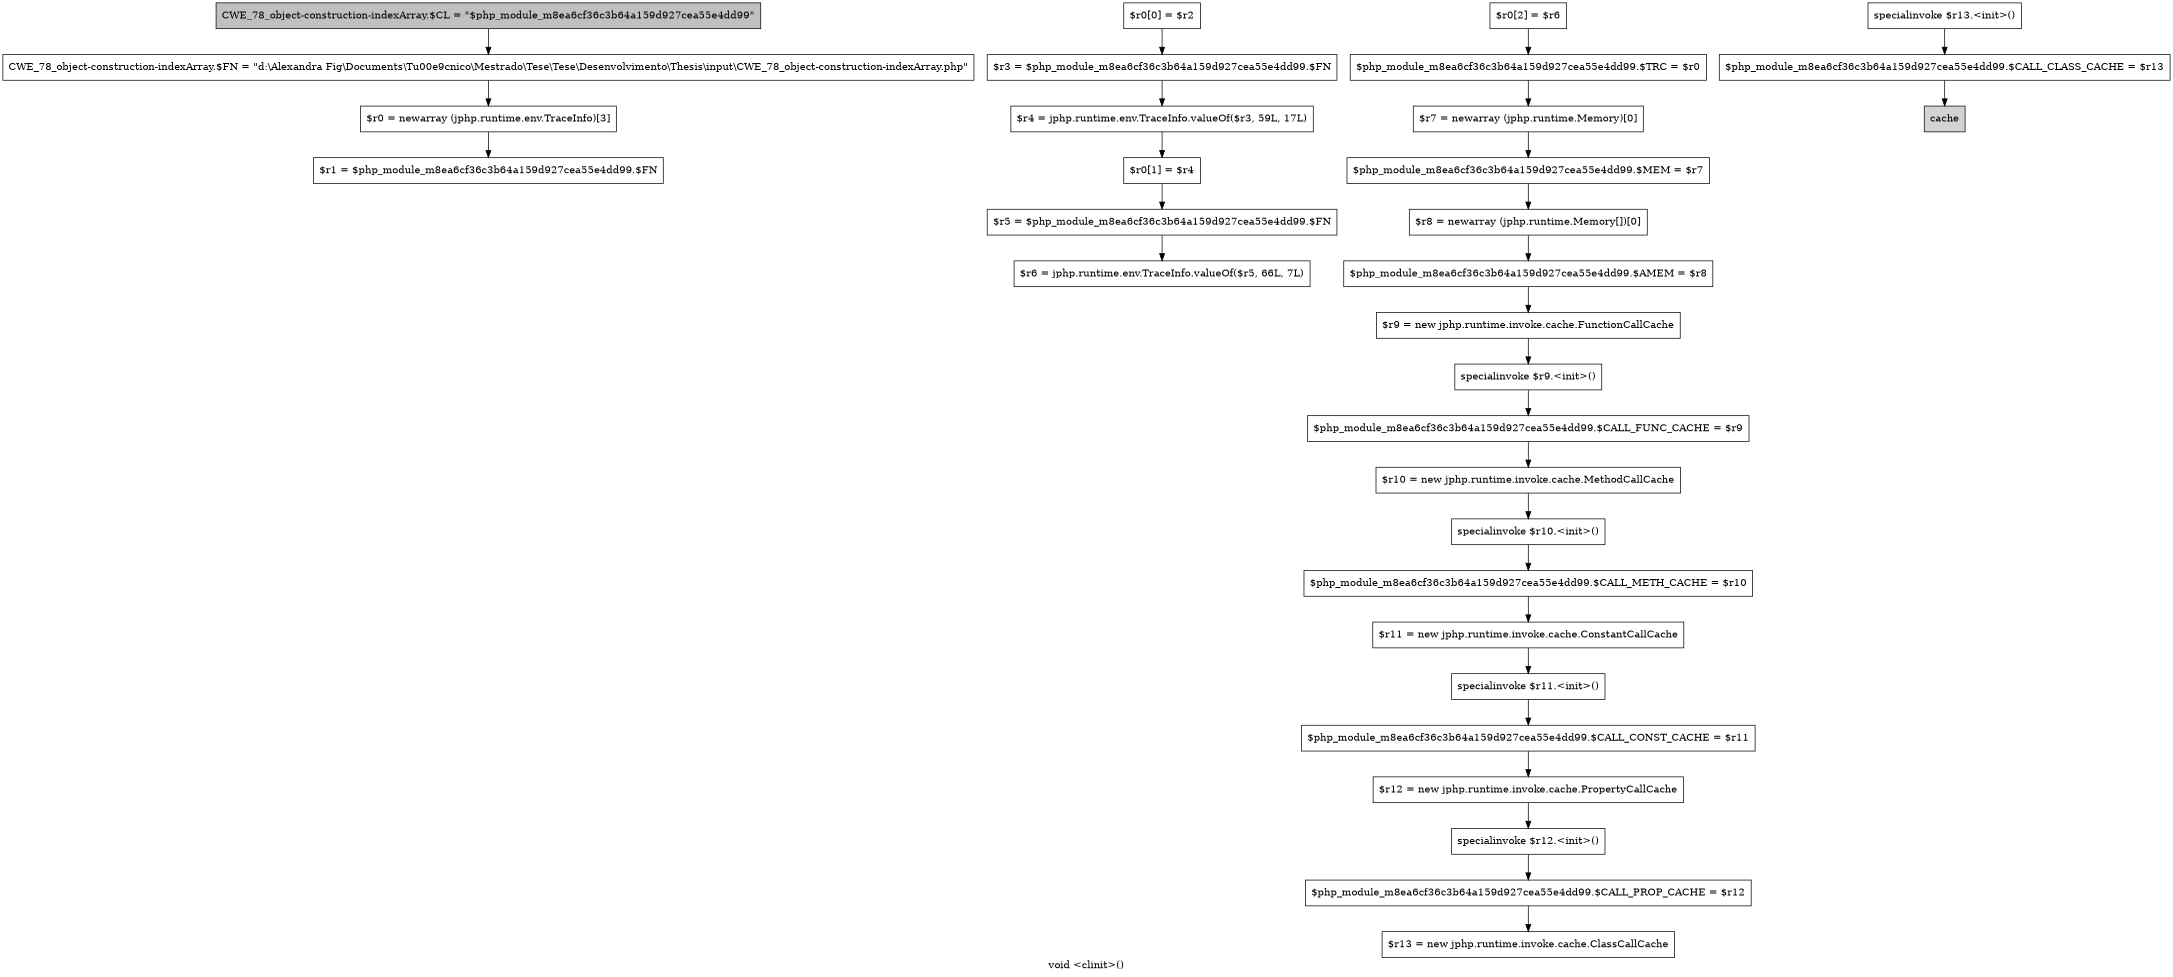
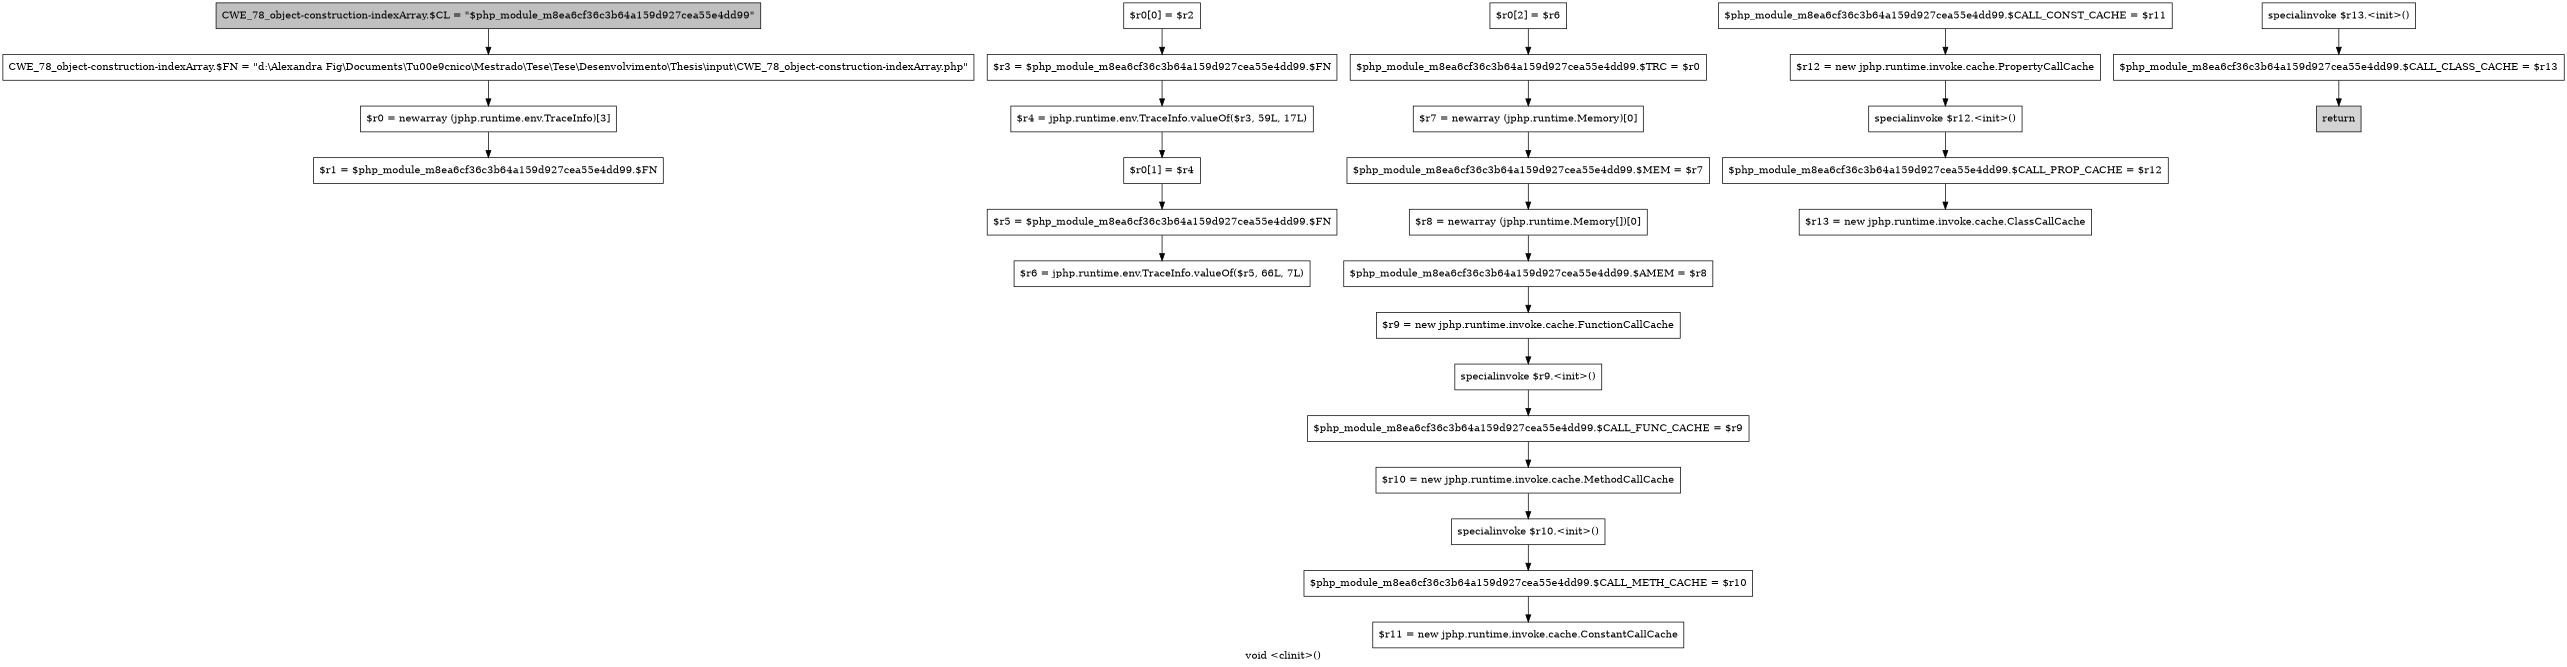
(1945, 119) -> (2339, 119)
(1528, 687) -> none
